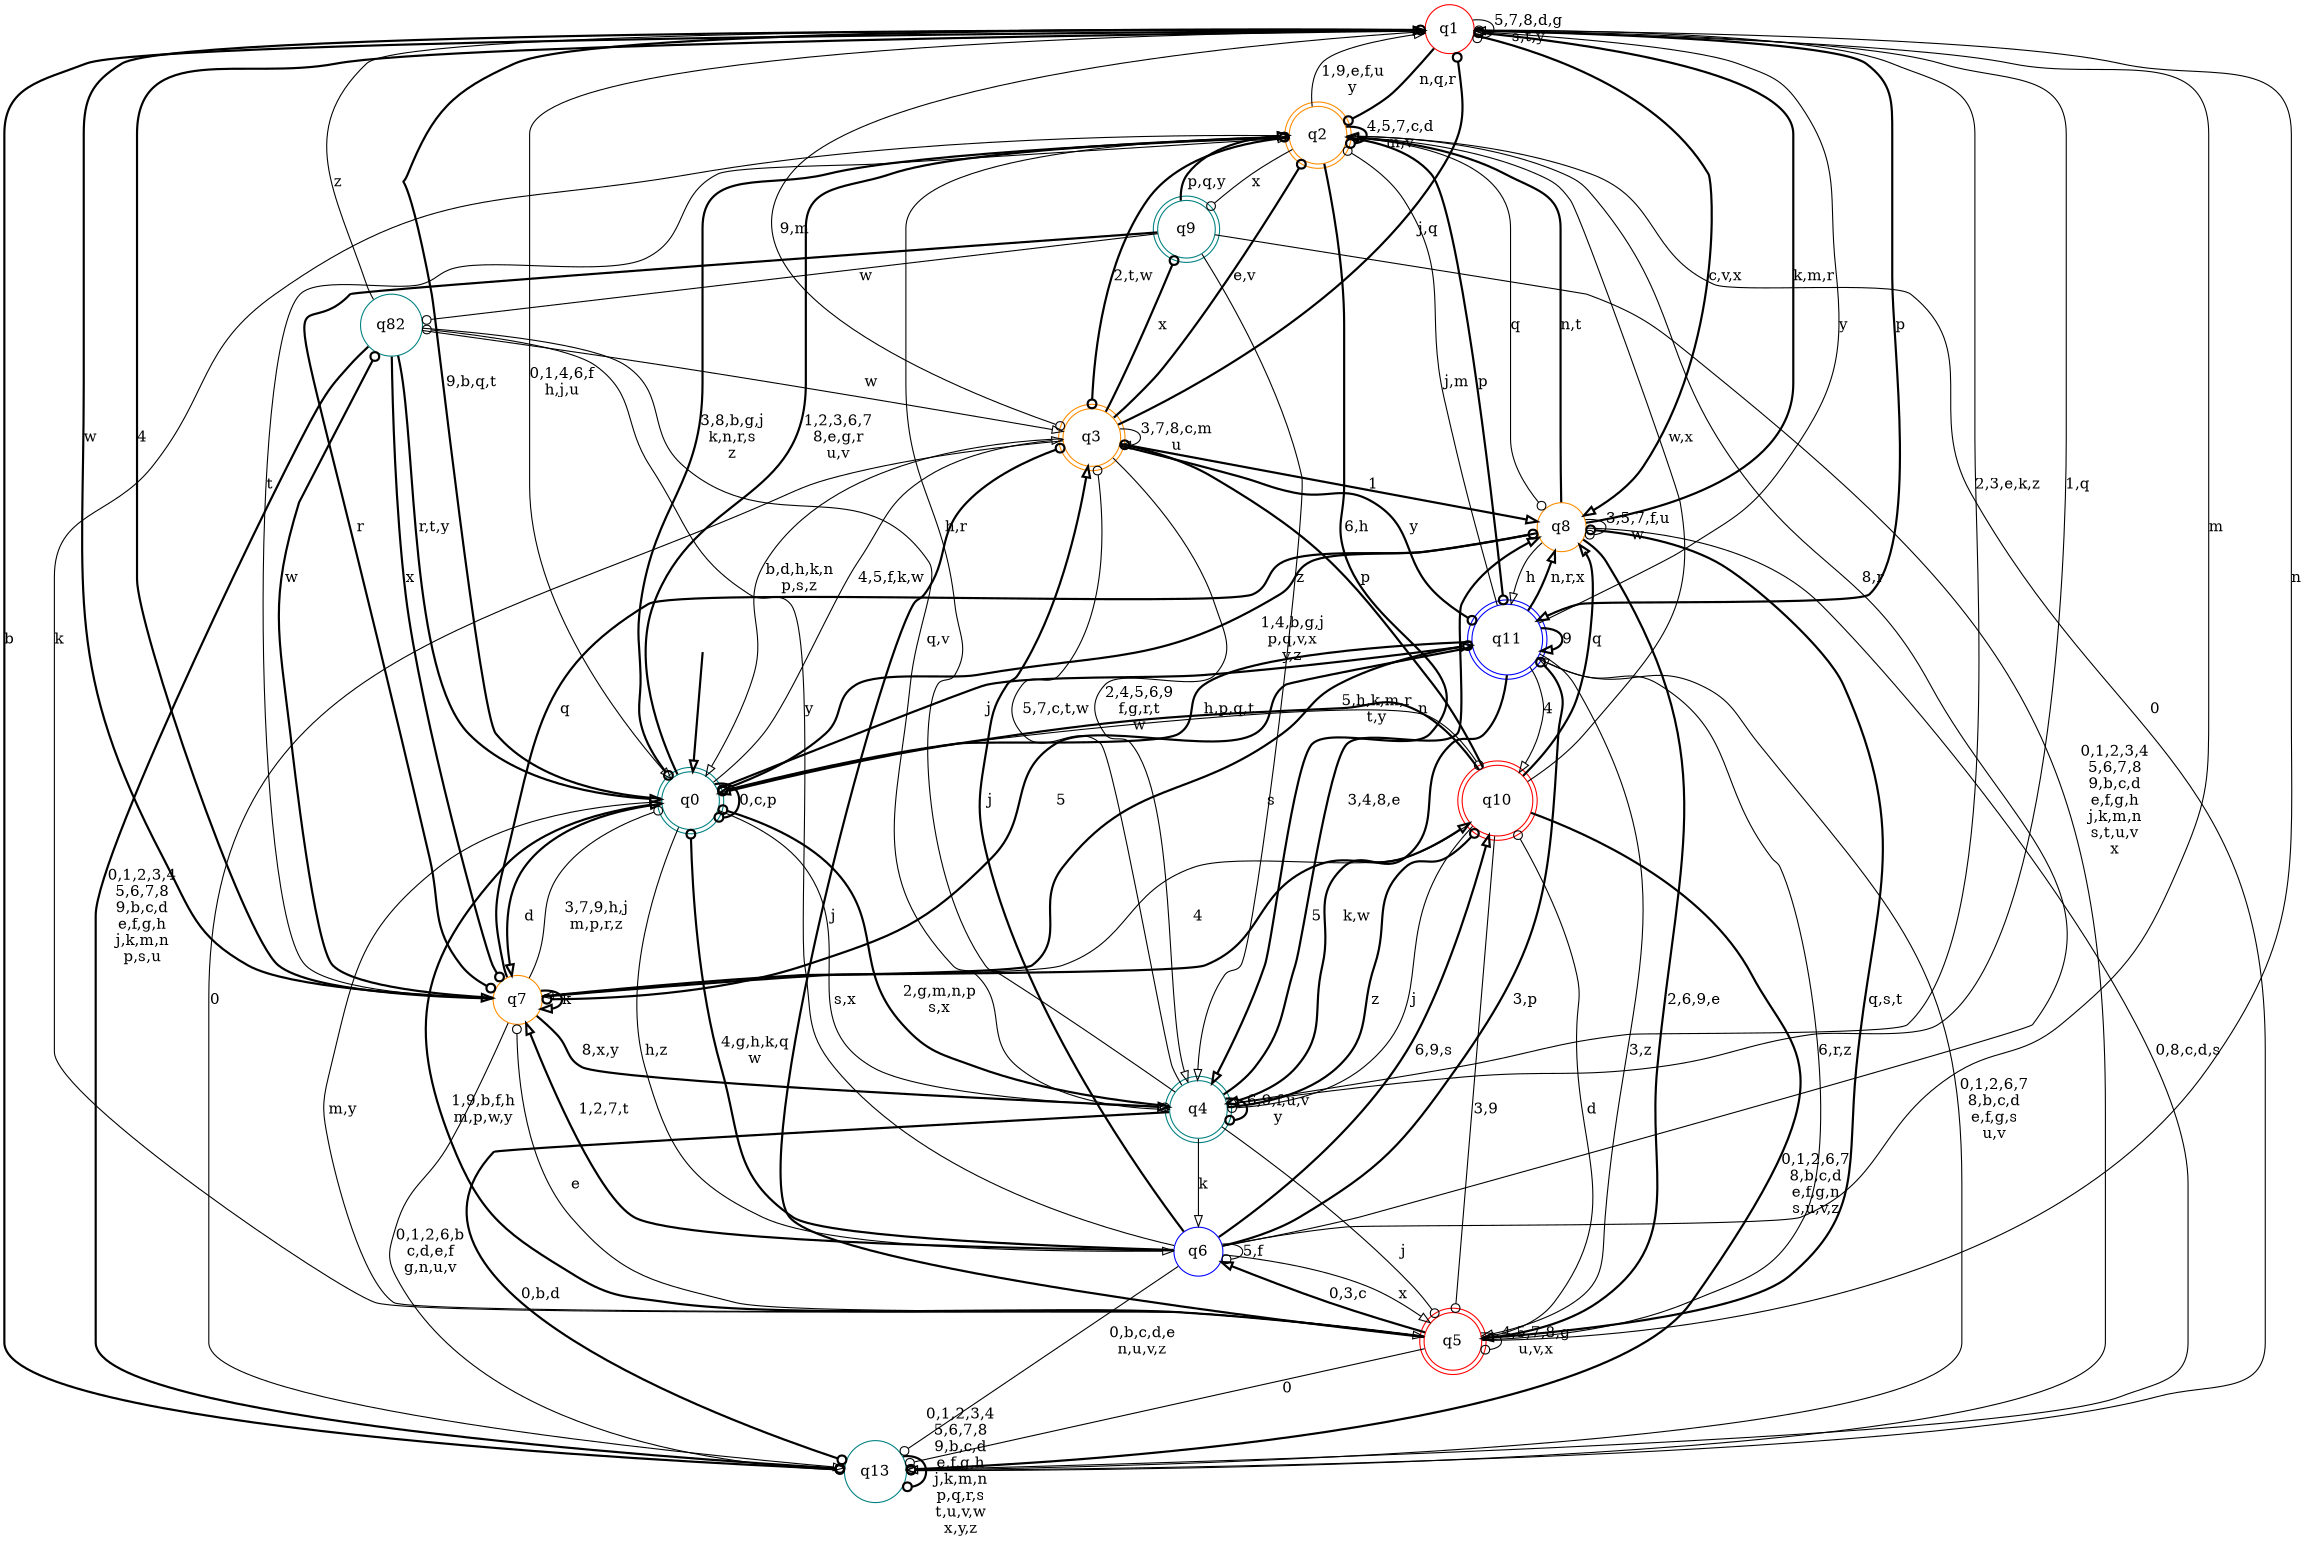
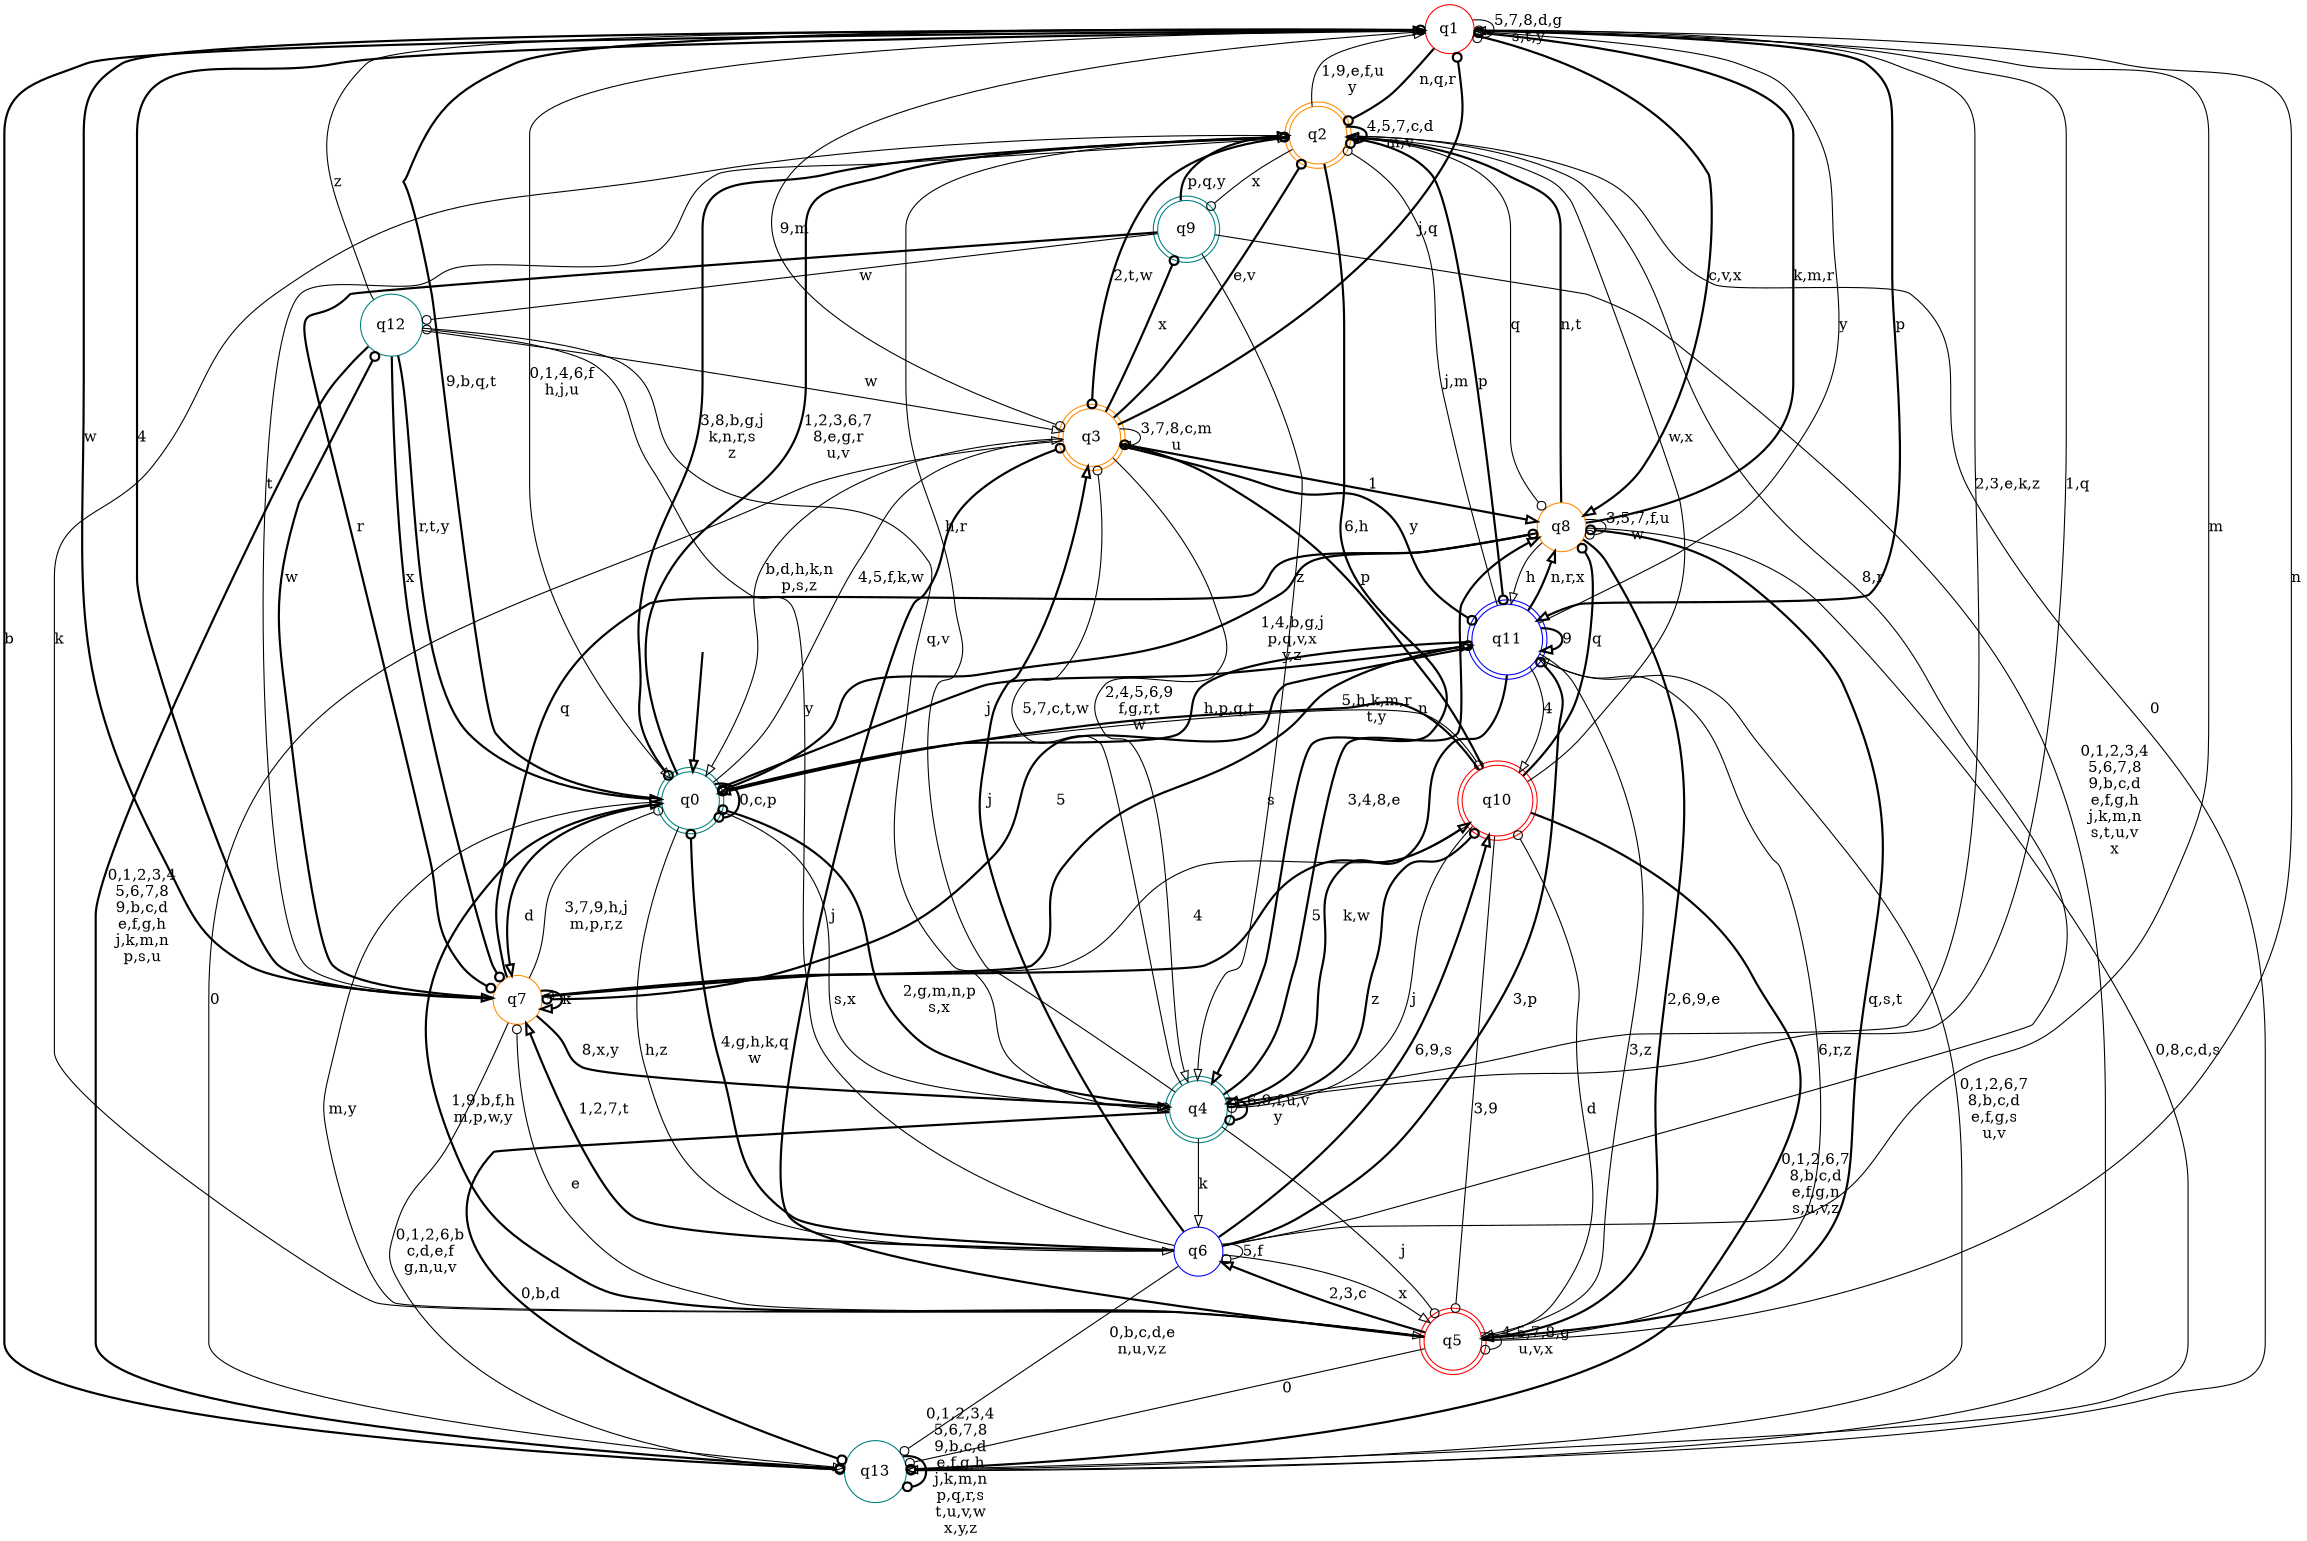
(391, 325) -> (391, 325)
(1585, 666) -> (1585, 666)
(1348, 1294) -> (1348, 1294)
